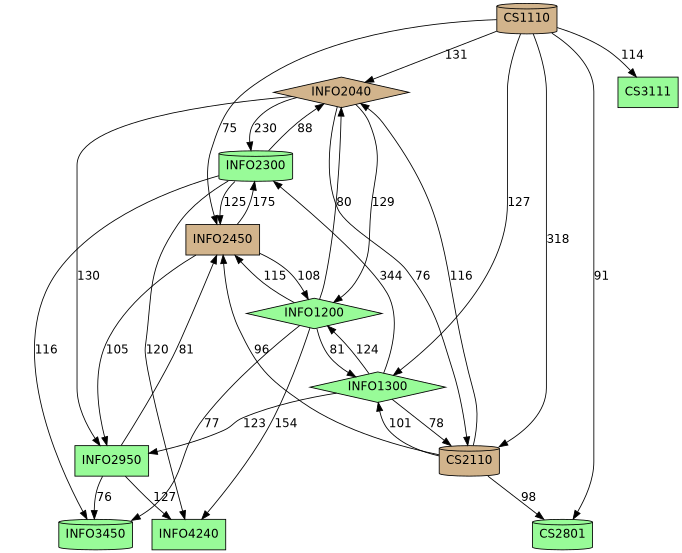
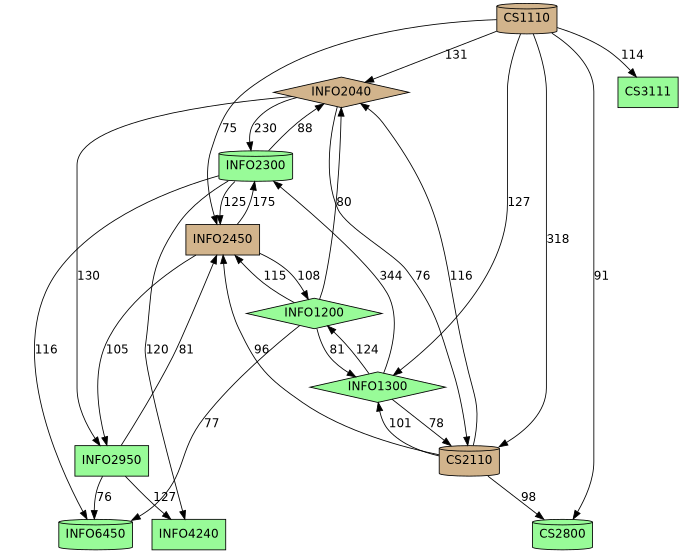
(372, 202) -> none
(245, 417) -> none
(269, 426) -> none
(96, 535) -> (96, 535)
(562, 535) -> (562, 535)
